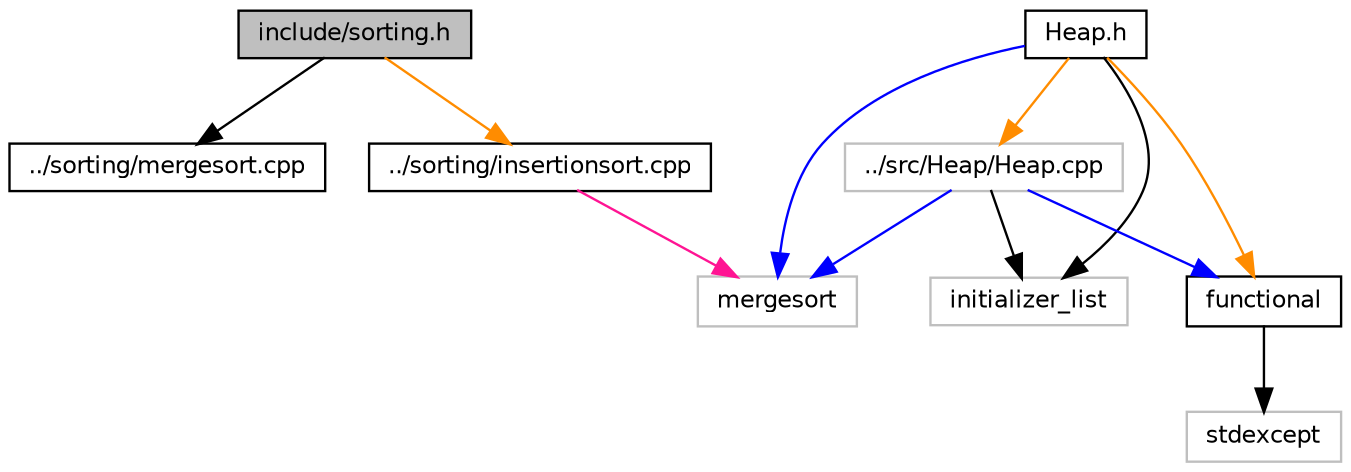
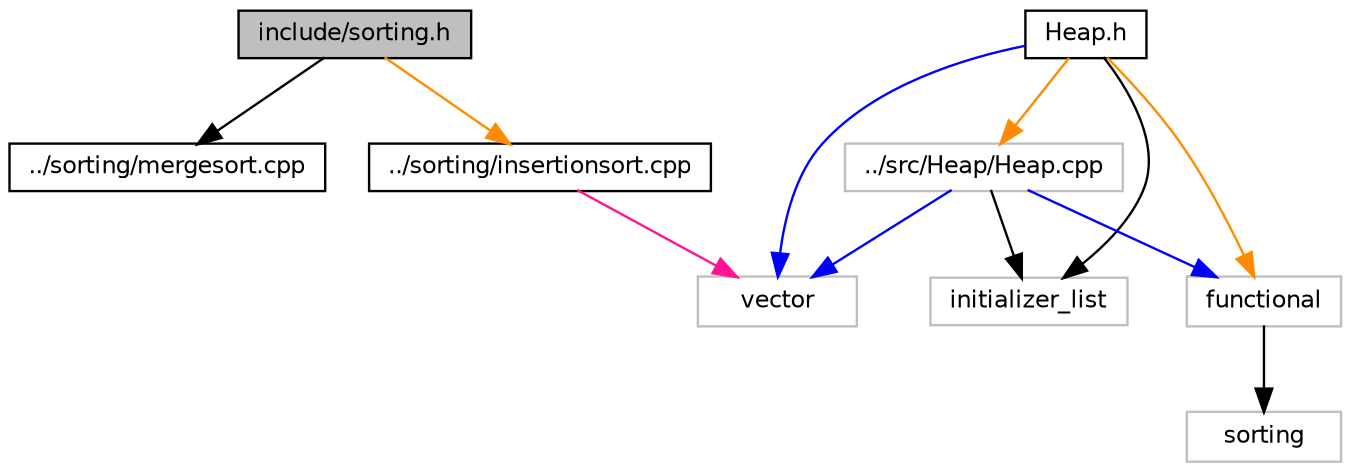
(777, 301) -> (777, 301)
(1264, 301) -> (1264, 301)
(1264, 437) -> (1264, 437)
